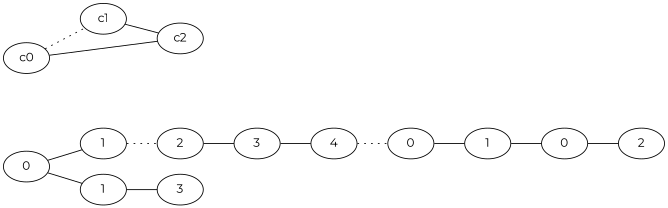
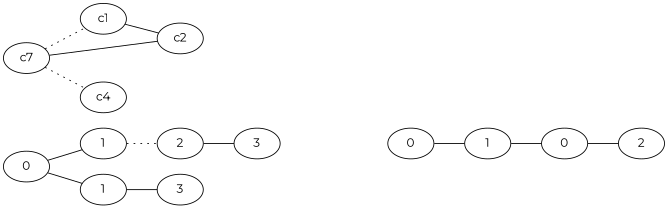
(26, 58) -> (26, 58)
none -> (103, 97)
(334, 144) -> none
